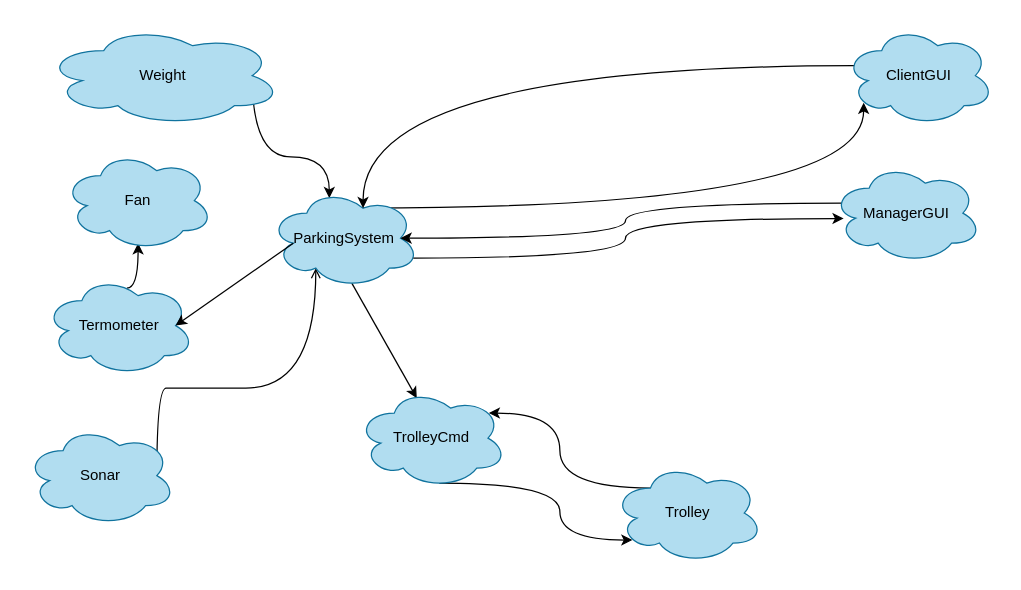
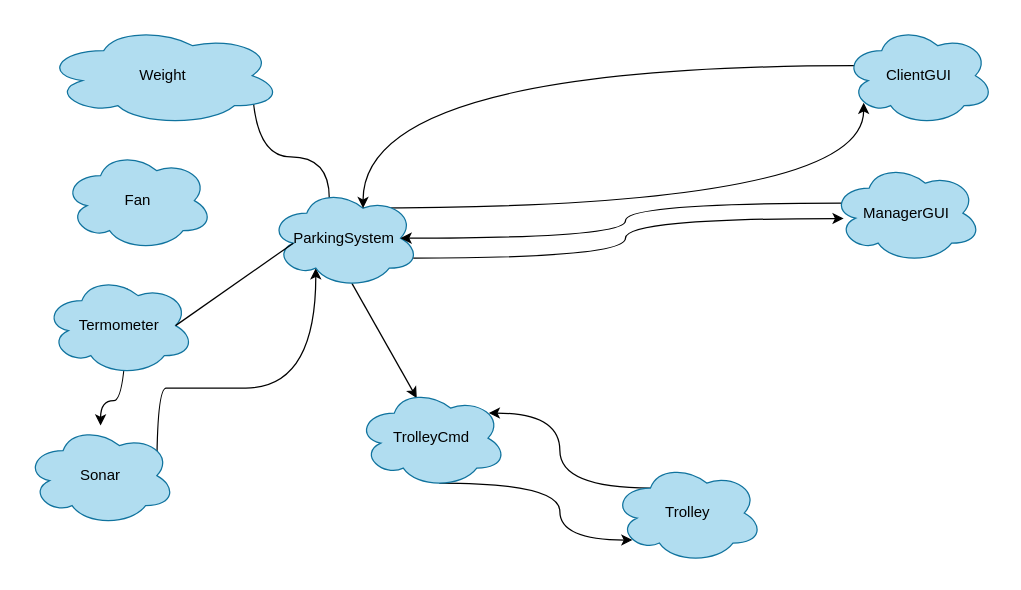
(323, 169) -> (324, 174)
(137, 271) -> (118, 396)
(316, 275) -> (316, 278)
(184, 320) -> (181, 322)
